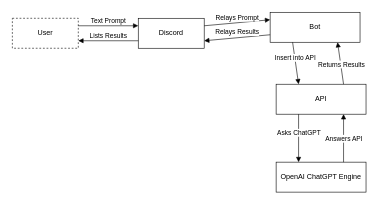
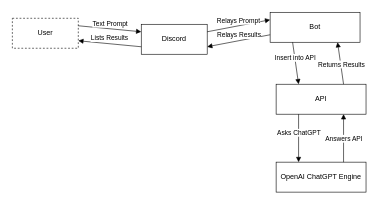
(171, 33) -> (174, 39)
